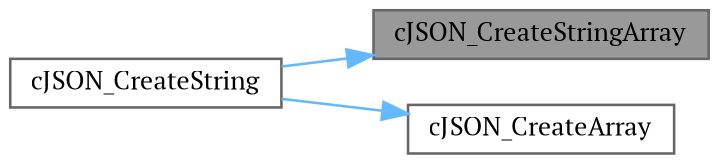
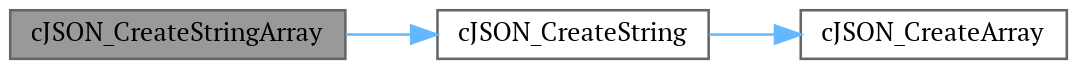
(314, 62) -> (378, 35)
